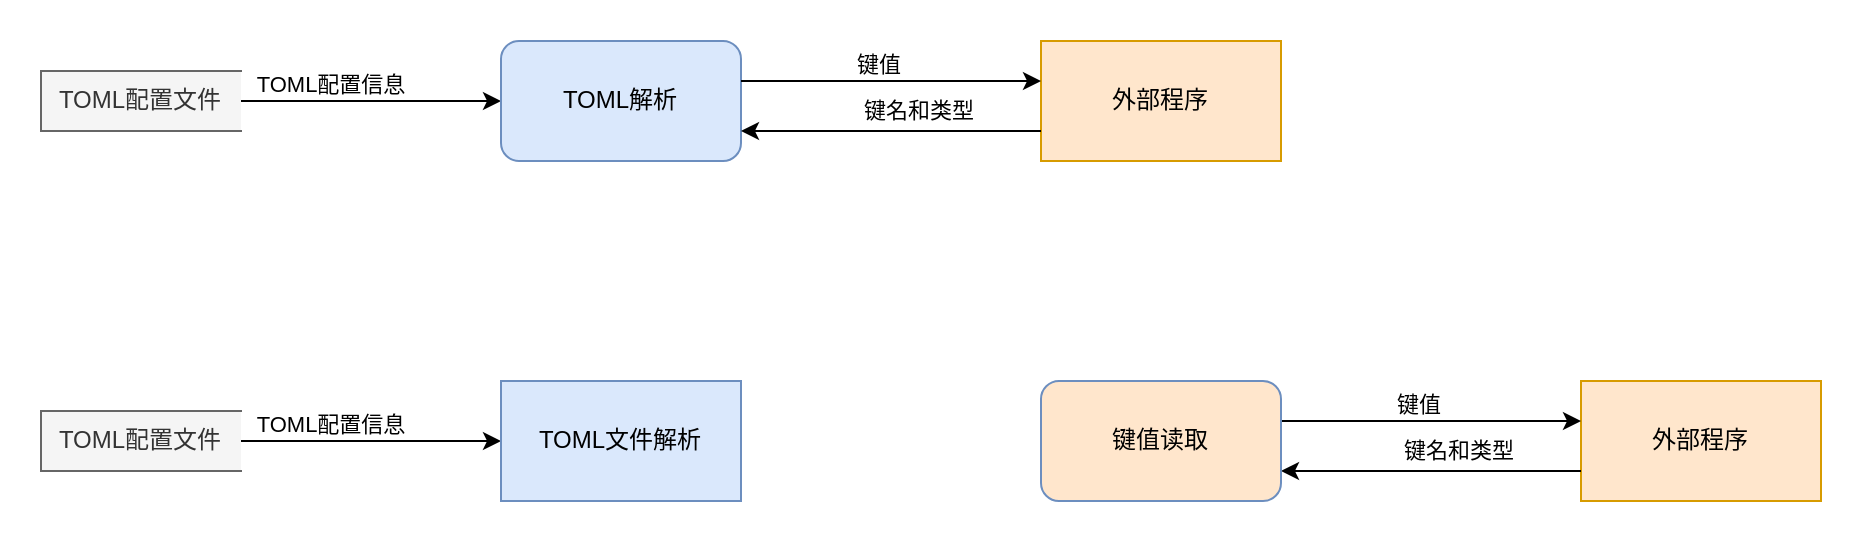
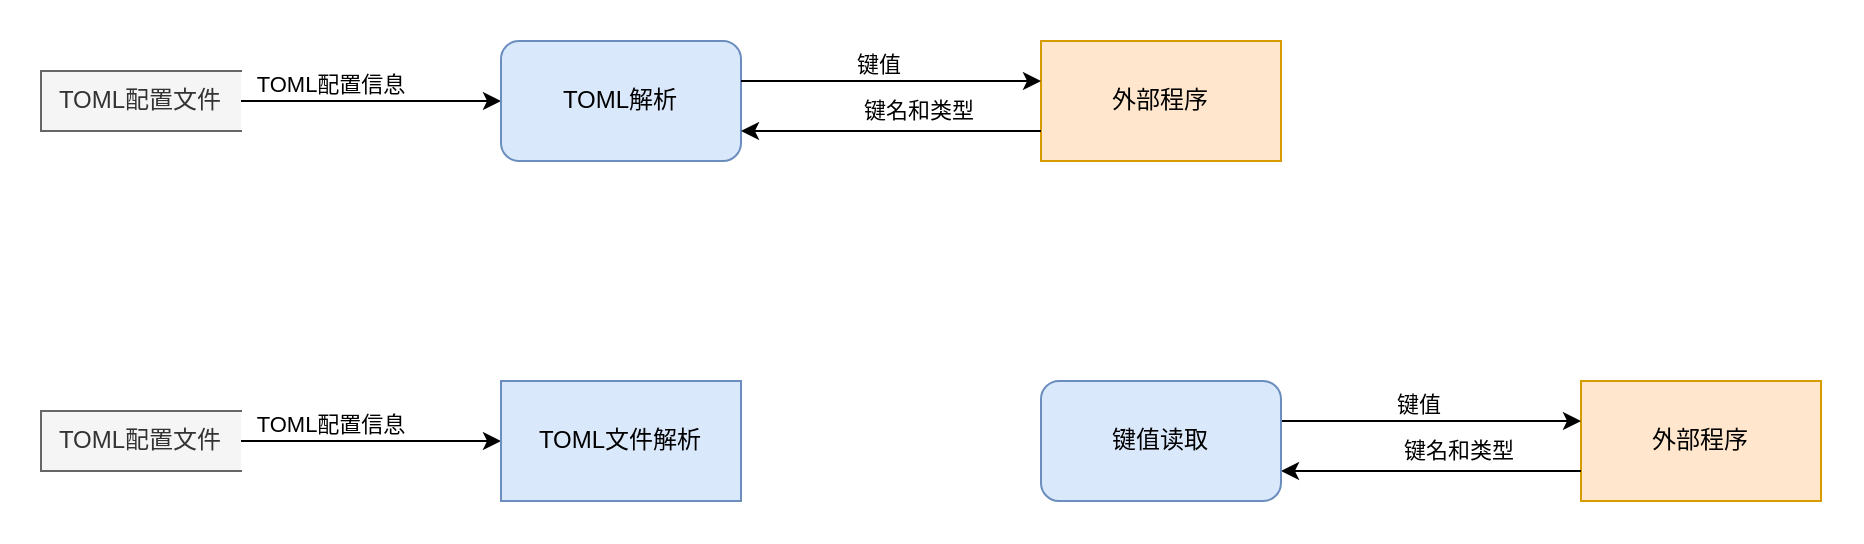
(1161, 441) -> (1161, 441)
